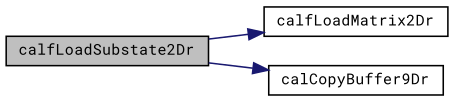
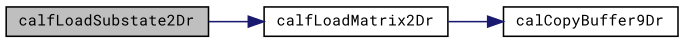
(231, 66) -> (468, 22)
